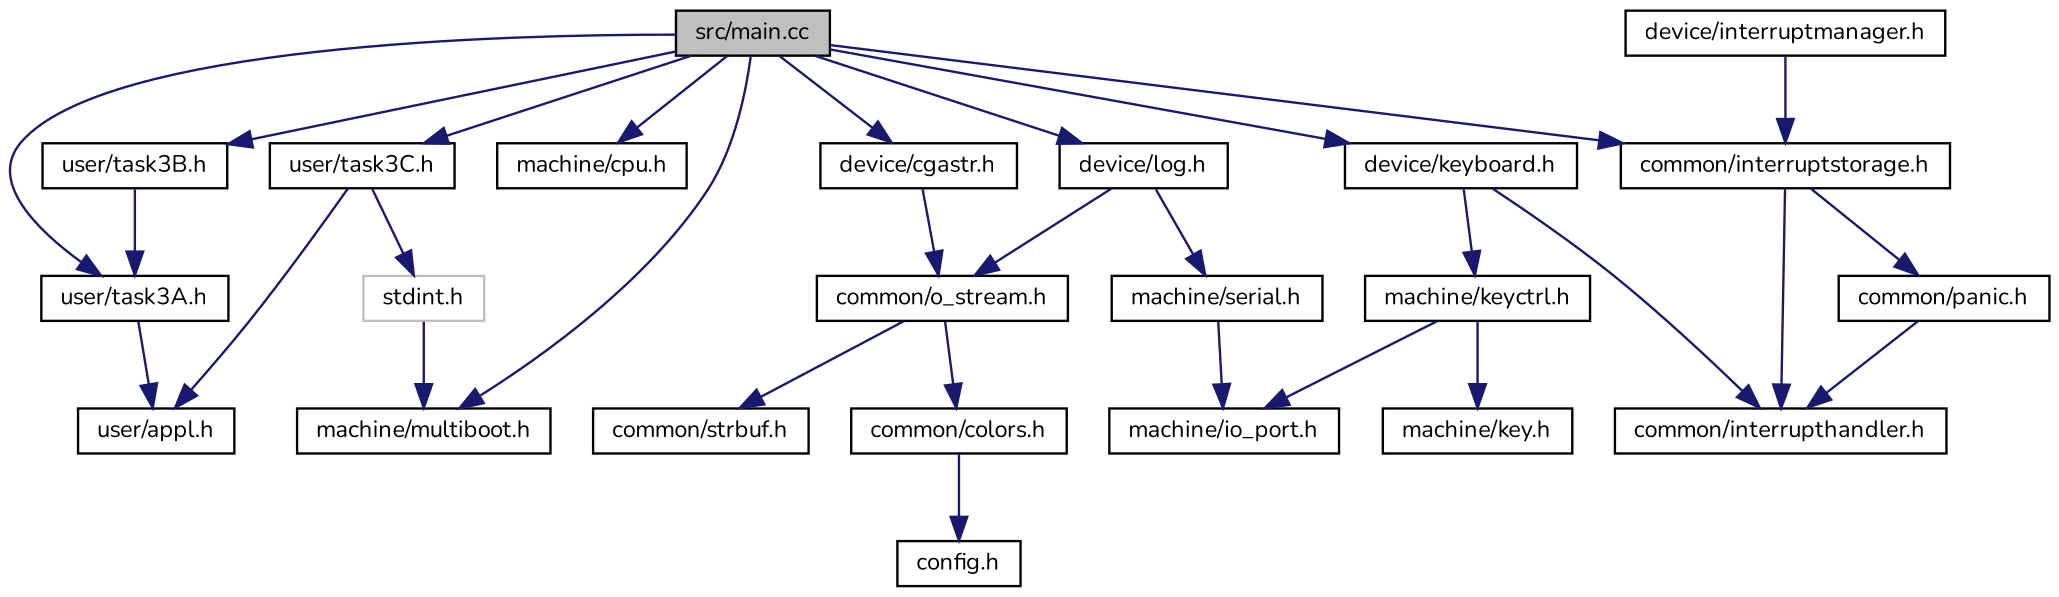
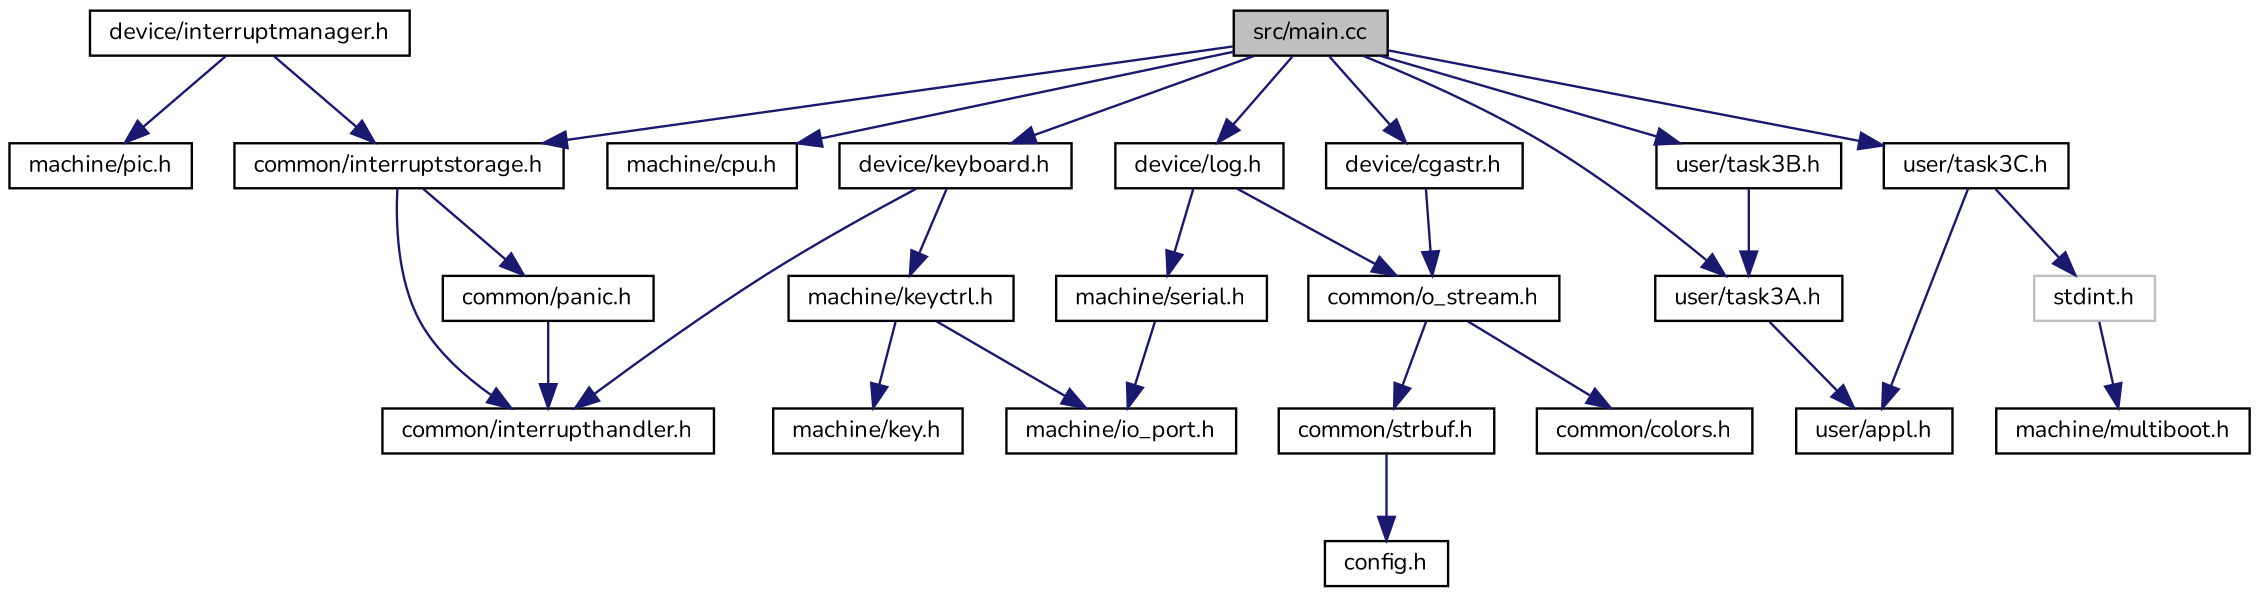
none -> (101, 166)
(656, 255) -> none
(959, 485) -> (1386, 485)
